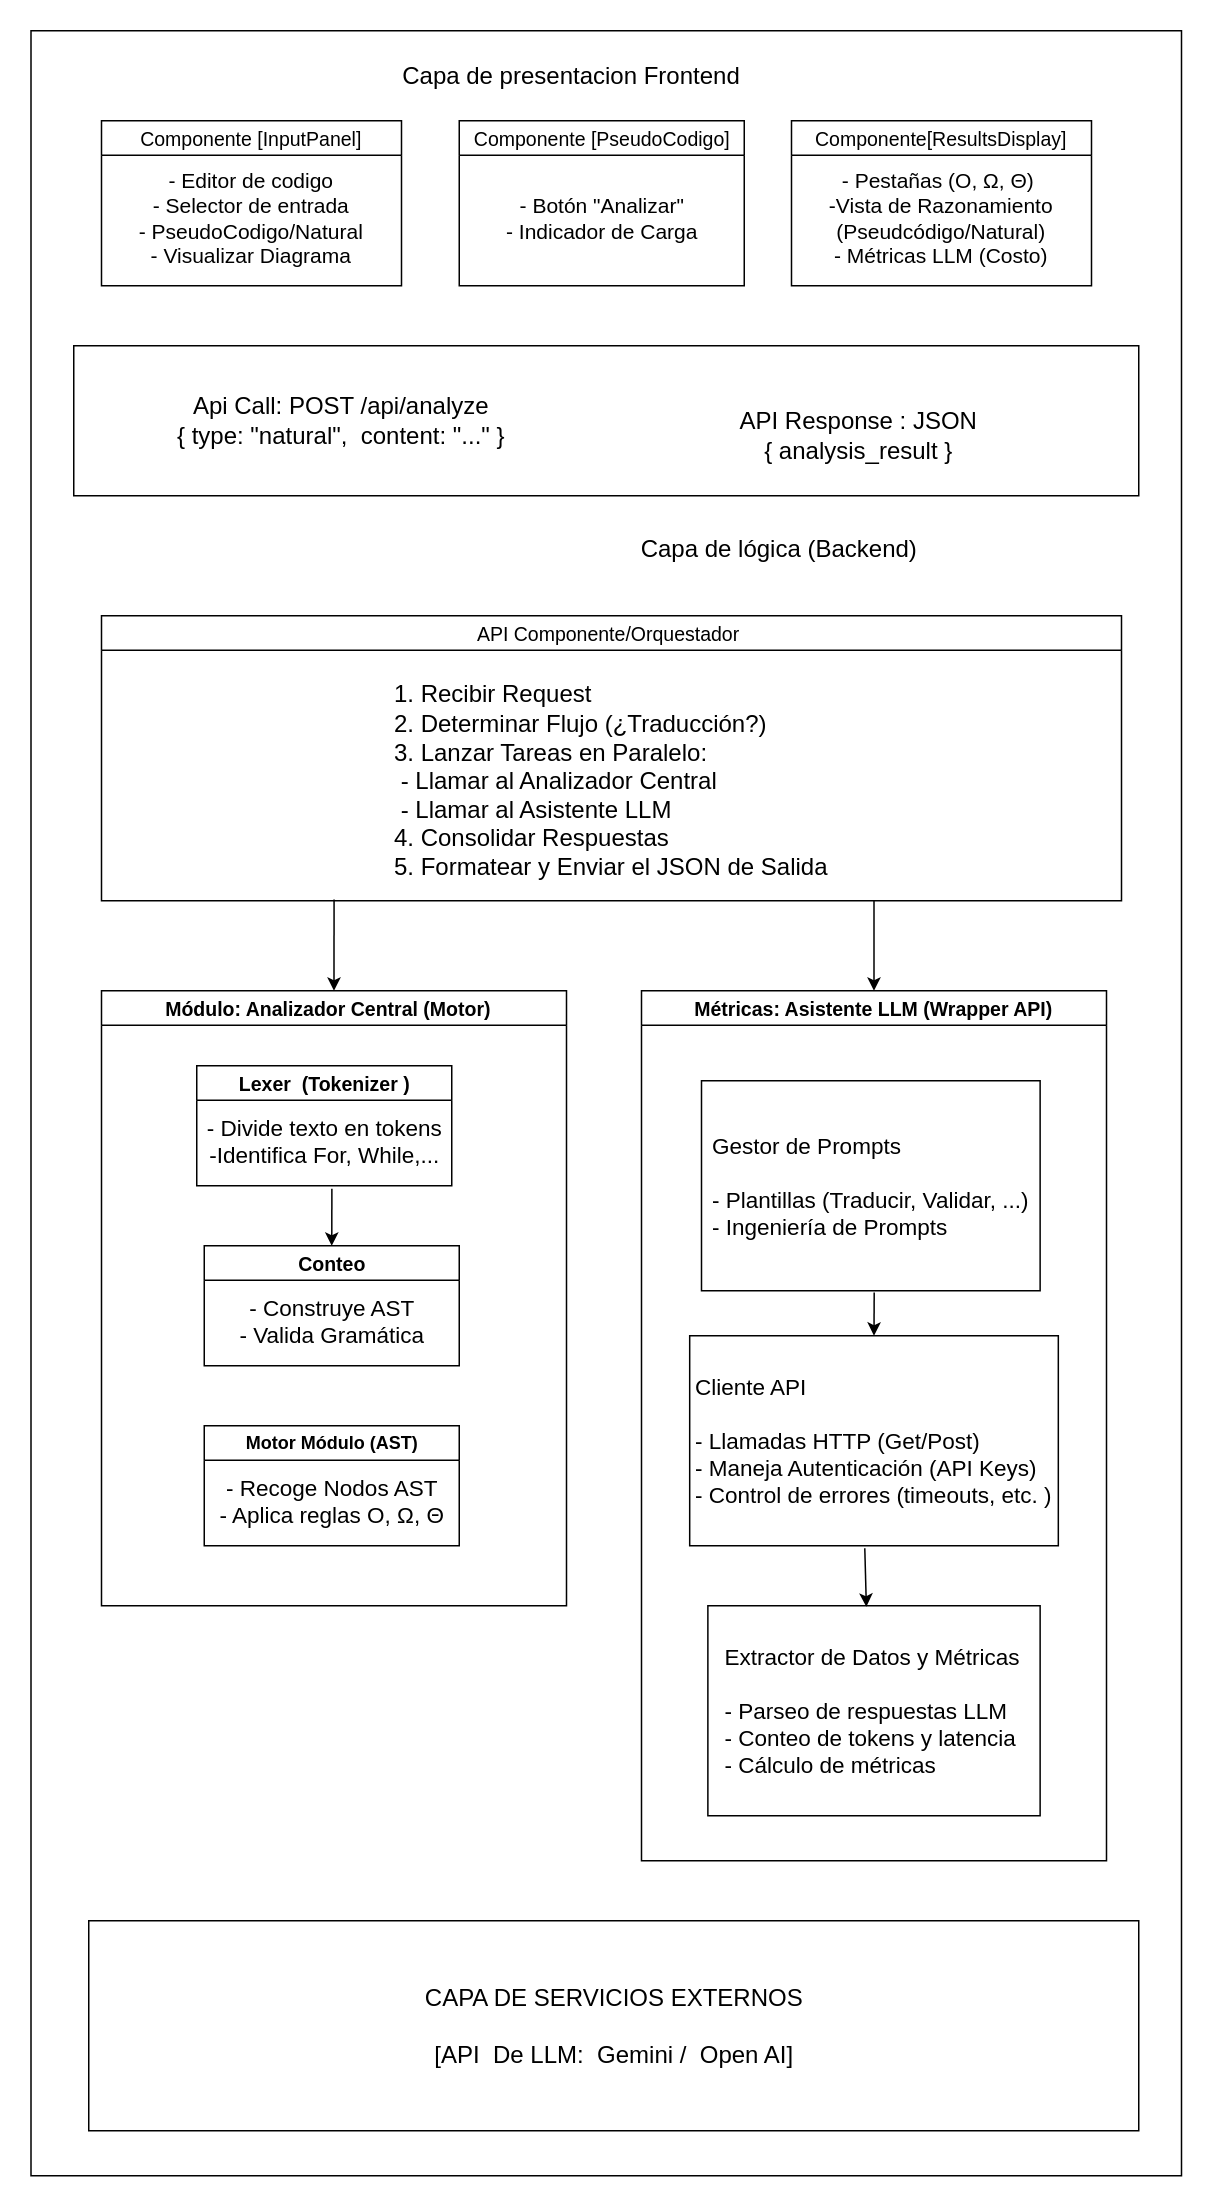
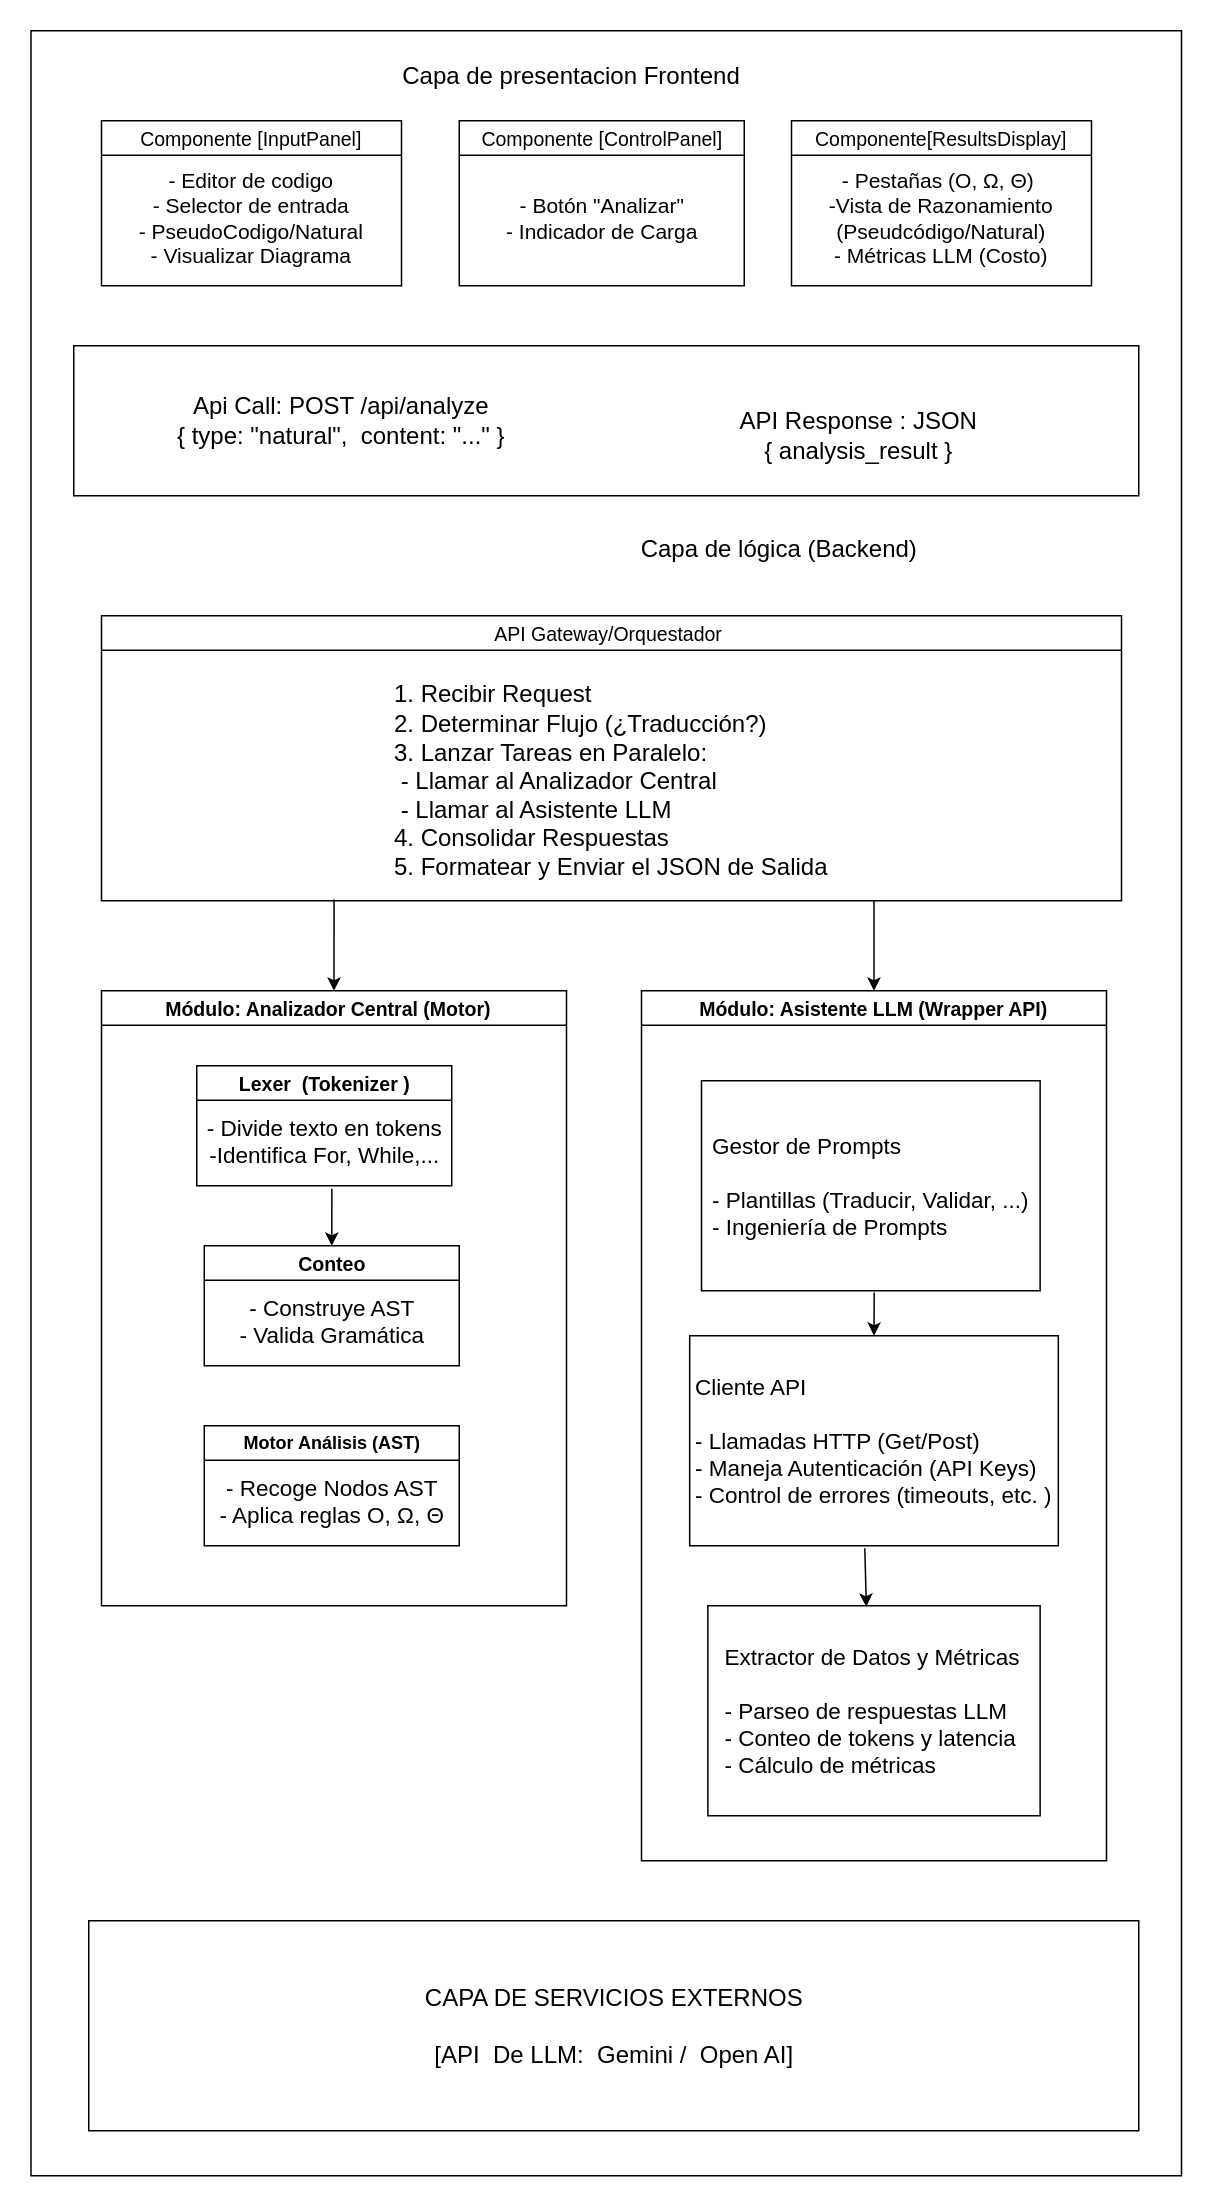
(602, 139) -> (602, 139)
(611, 634) -> (611, 634)
(874, 1009) -> (874, 1009)
(332, 1444) -> (332, 1444)
